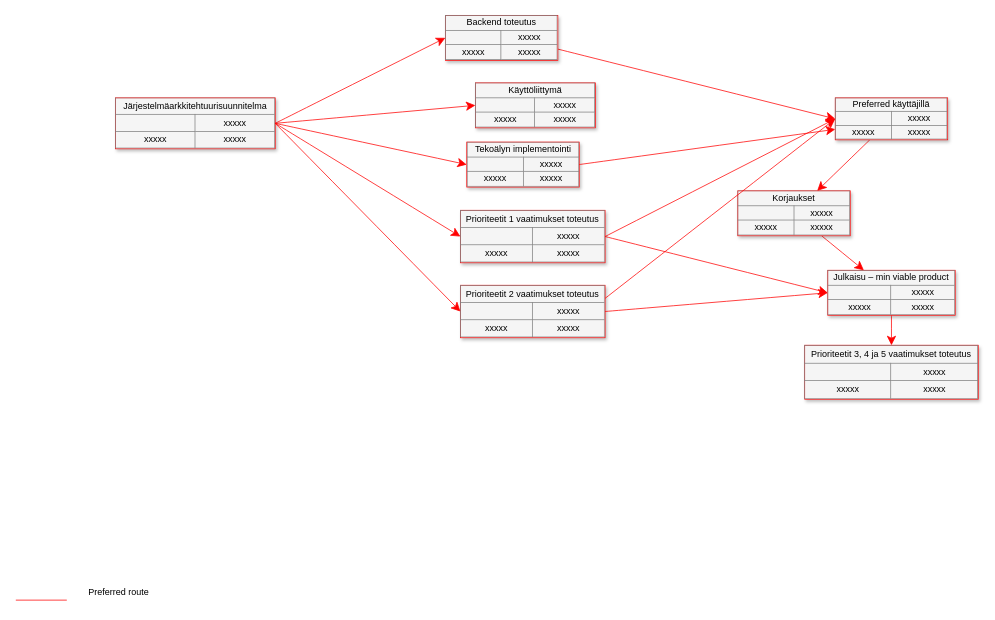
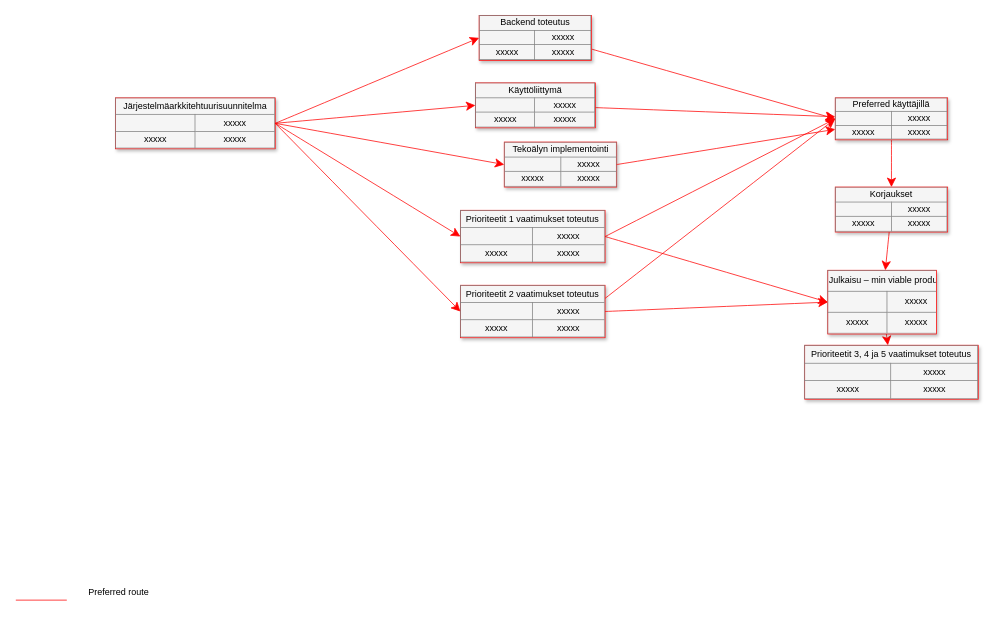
(501, 38) -> (535, 38)
none -> (708, 112)
(523, 165) -> (560, 165)
(794, 213) -> (891, 210)
(891, 293) -> (882, 302)
